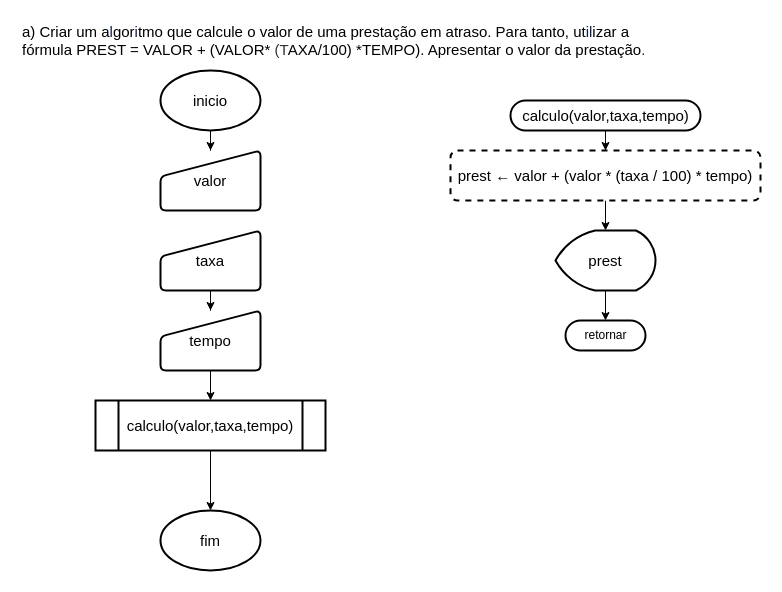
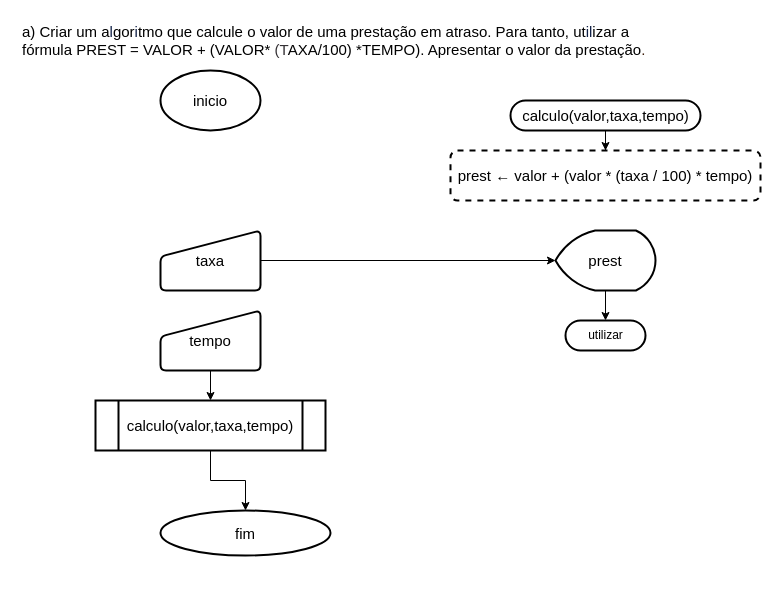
(211, 145) -> none
(211, 181) -> none
(606, 220) -> none
(211, 305) -> (405, 261)
(606, 336) -> (606, 336)
(211, 541) -> (246, 533)
